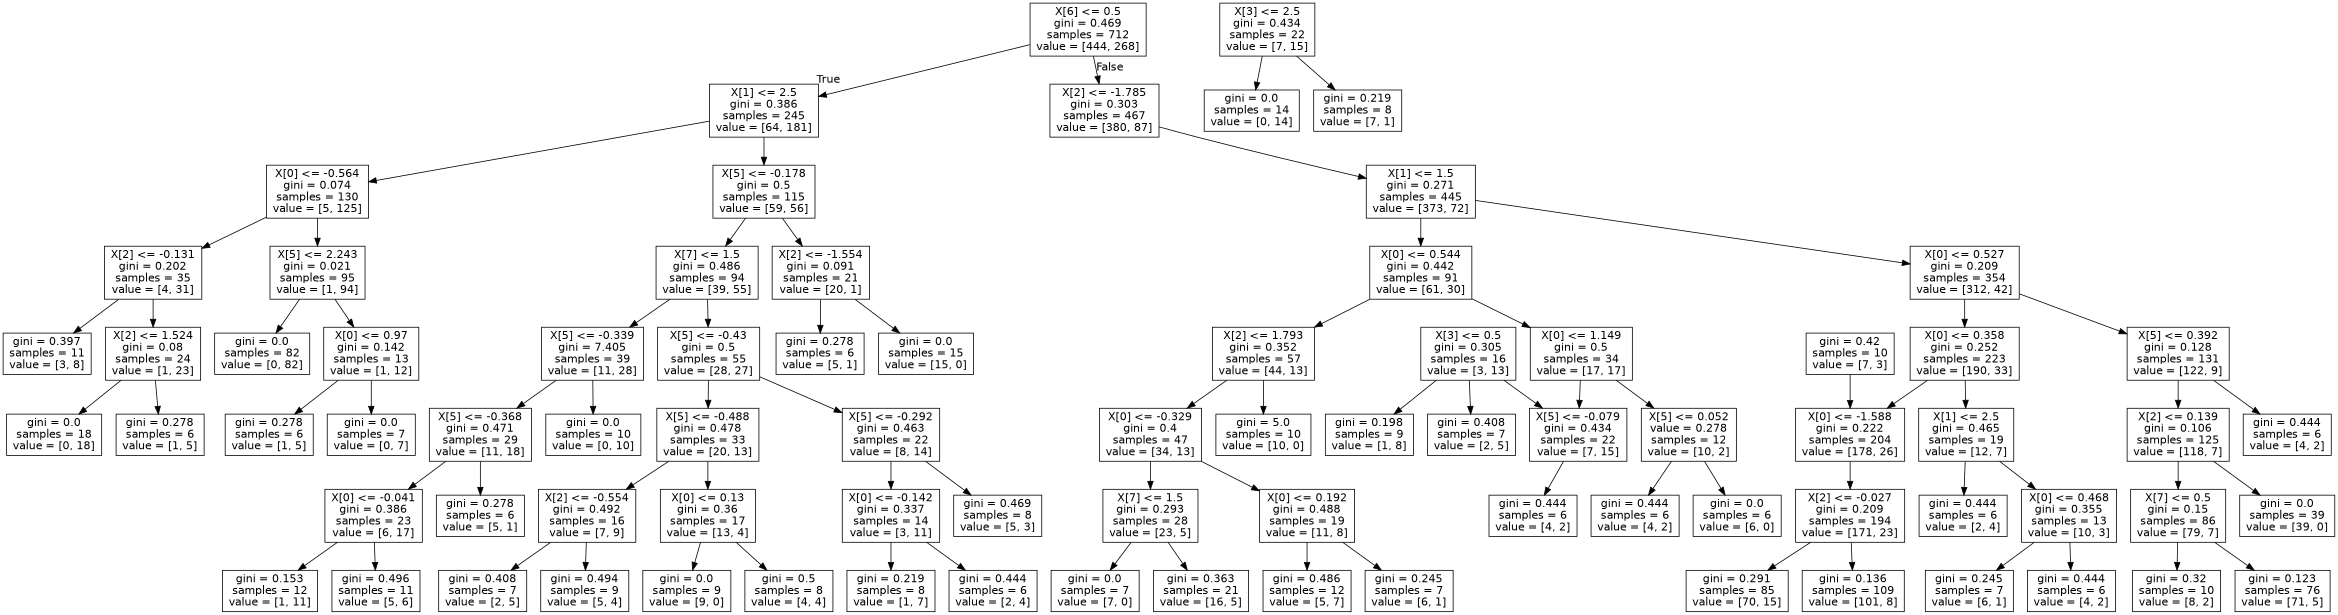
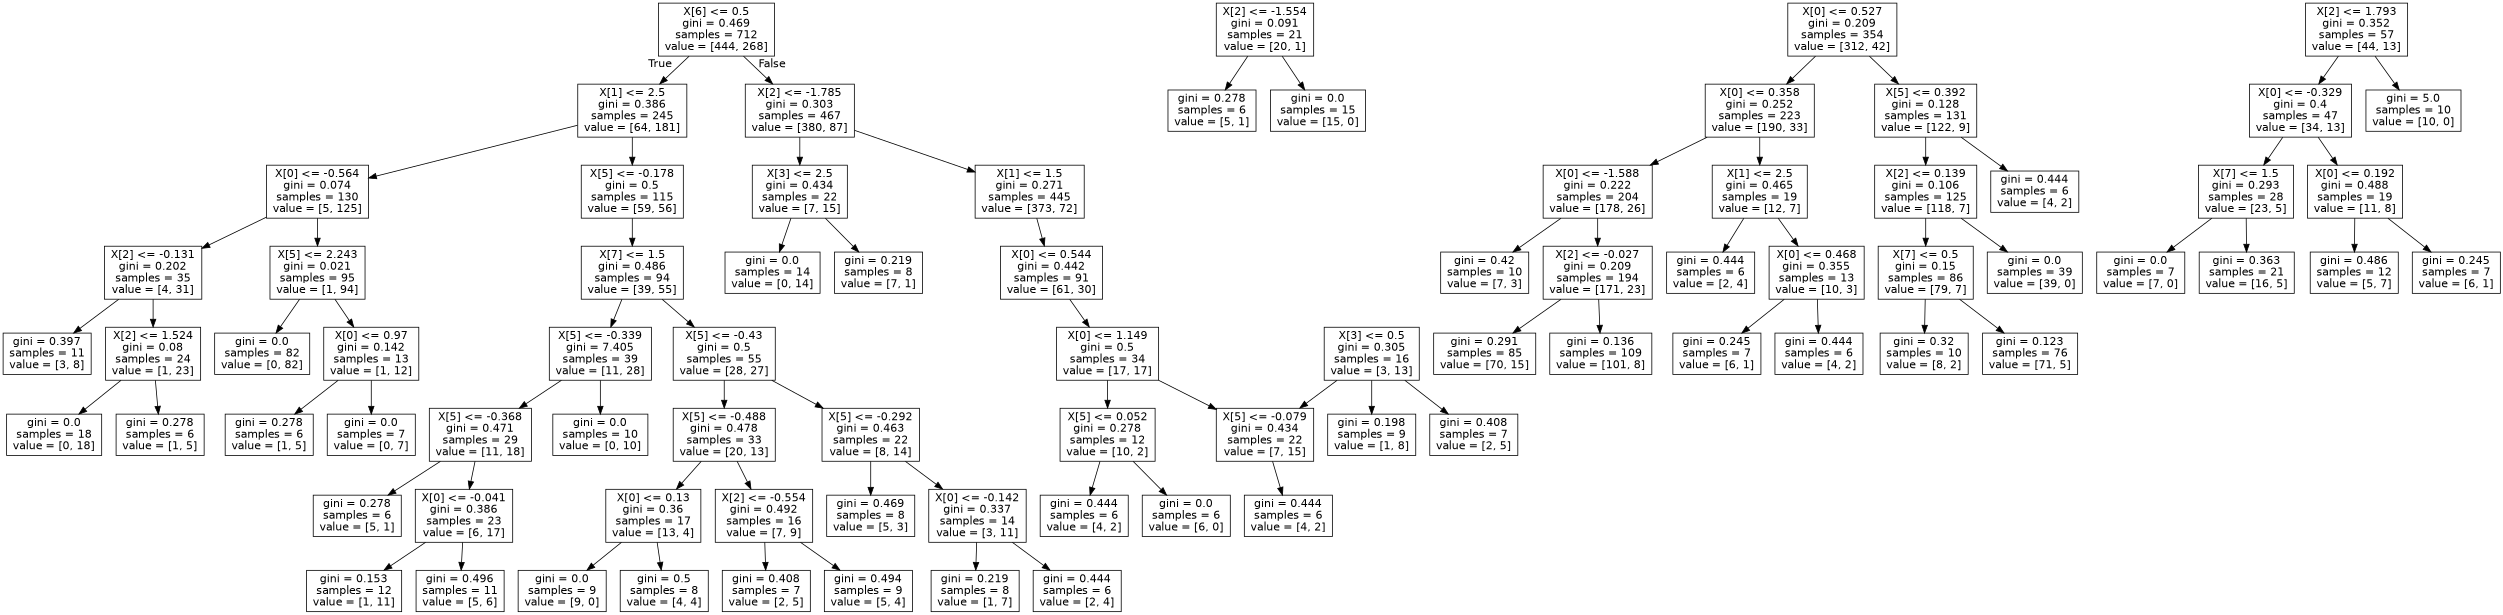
none -> (800, 147)
(790, 229) -> none
(1689, 232) -> none
(1346, 311) -> none
(1850, 387) -> (1540, 233)
(1689, 435) -> (1108, 435)
